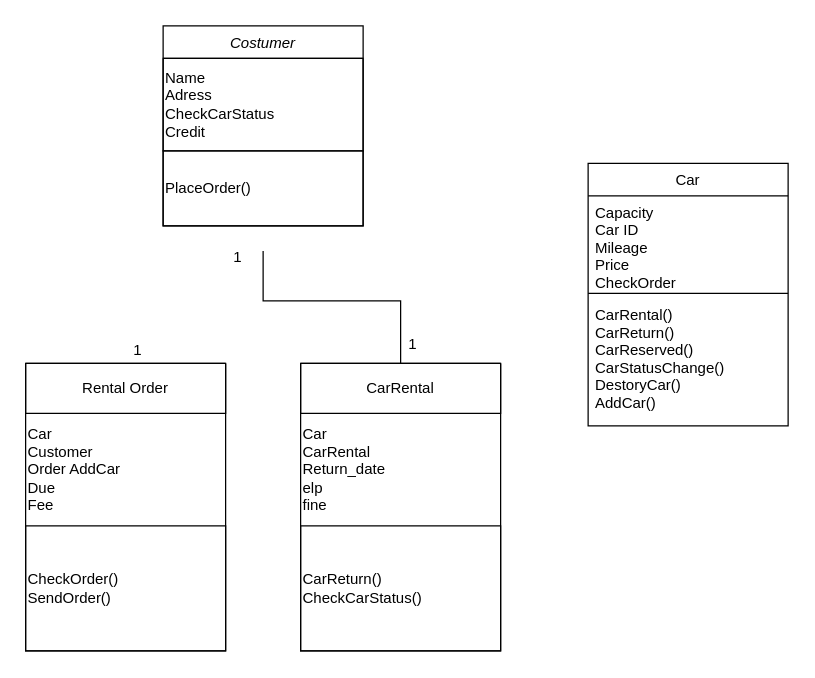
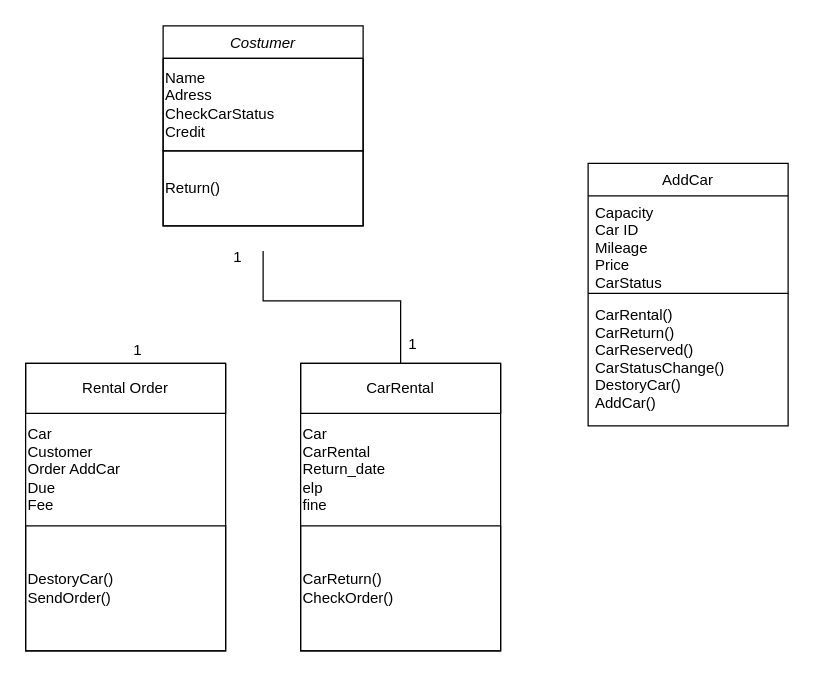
(688, 180) -> (688, 180)
(214, 188) -> (199, 188)
(627, 213) -> (627, 213)
(79, 588) -> (79, 588)
(370, 588) -> (354, 588)
